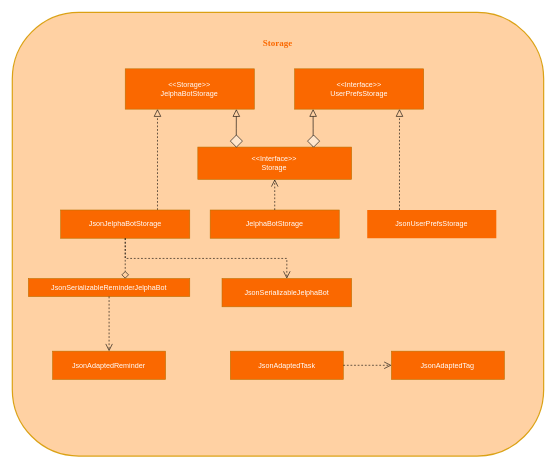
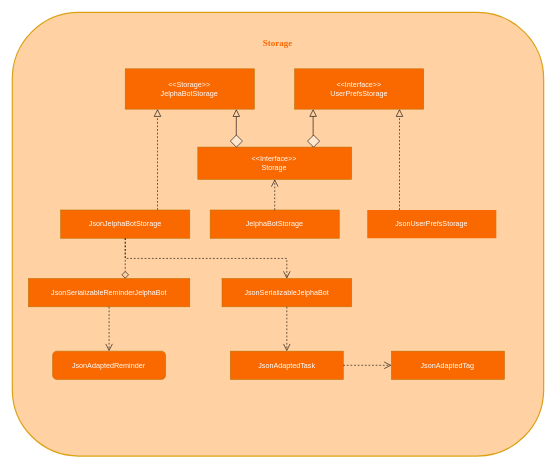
(109, 288) -> (109, 293)
none -> (287, 328)
(109, 365) -> (109, 365)
